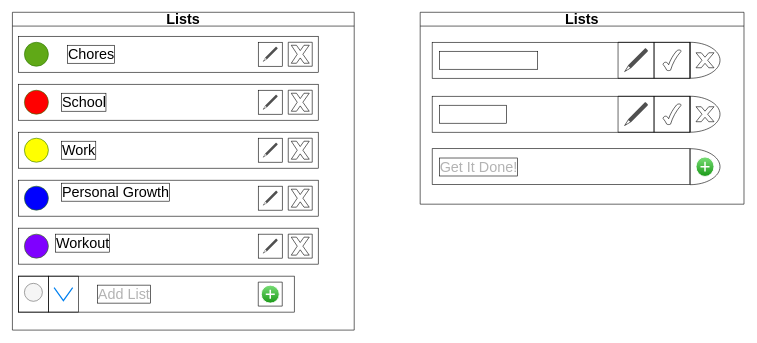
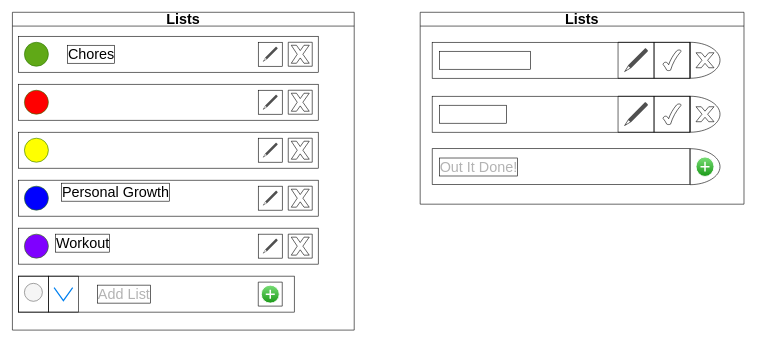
(492, 60) -> (488, 60)
(150, 102) -> none
(150, 150) -> none
(482, 167) -> (482, 167)
